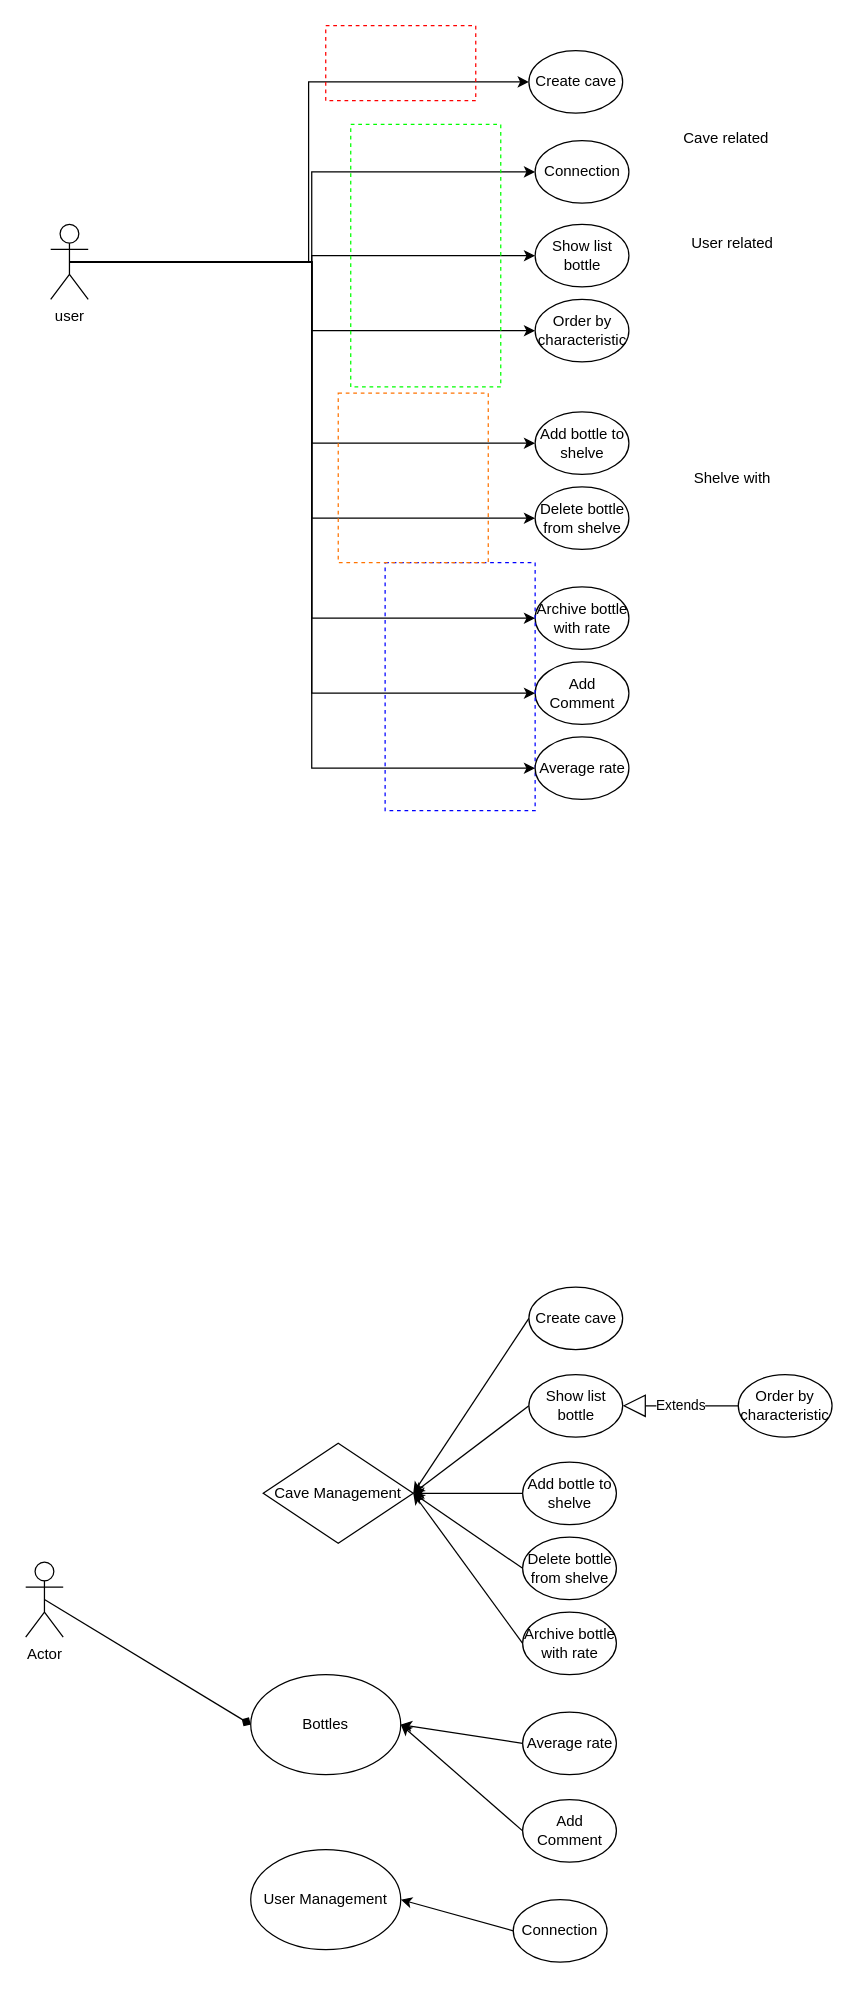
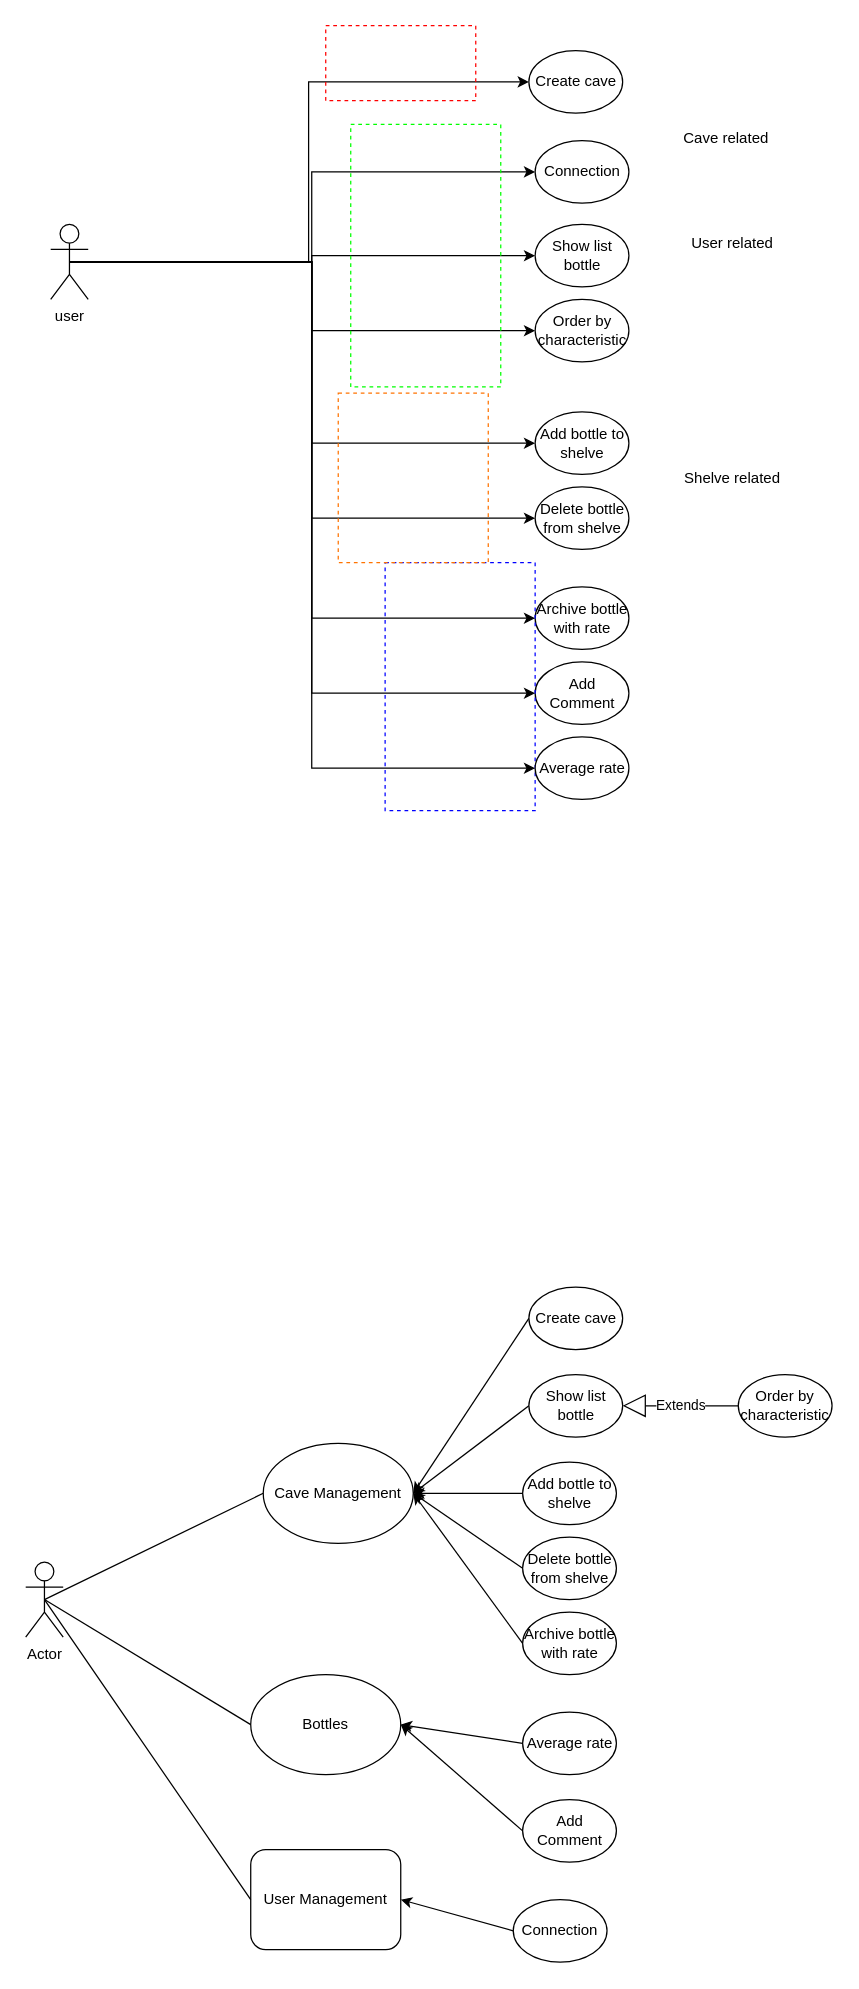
(733, 478) -> (733, 478)
(338, 1493) -> (338, 1493)
none -> (163, 1542)
(241, 1718) -> (245, 1721)
none -> (150, 1753)
(326, 1899) -> (326, 1899)
